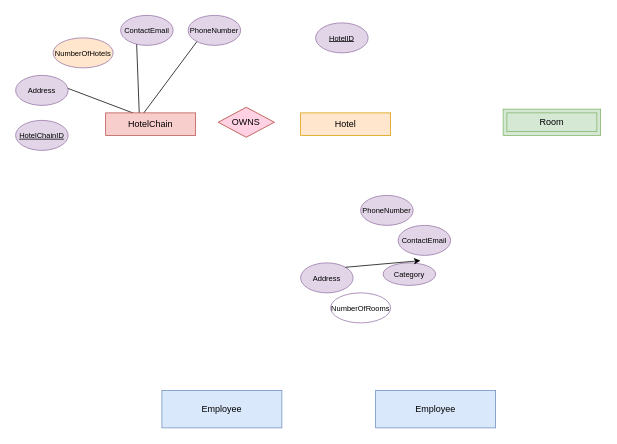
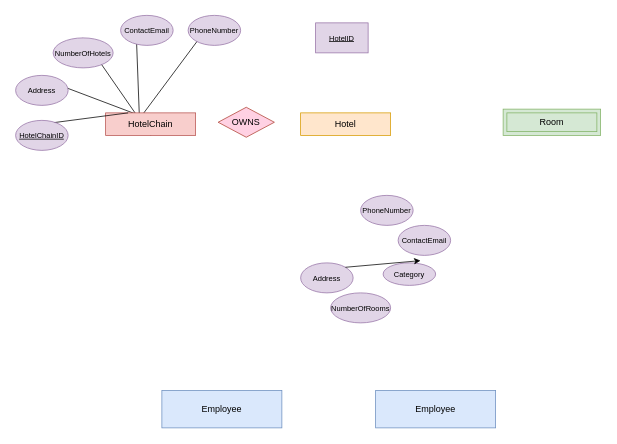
(342, 38) -> (342, 38)
(83, 53) -> (83, 53)
none -> (117, 87)
none -> (92, 118)
(360, 308) -> (360, 308)
